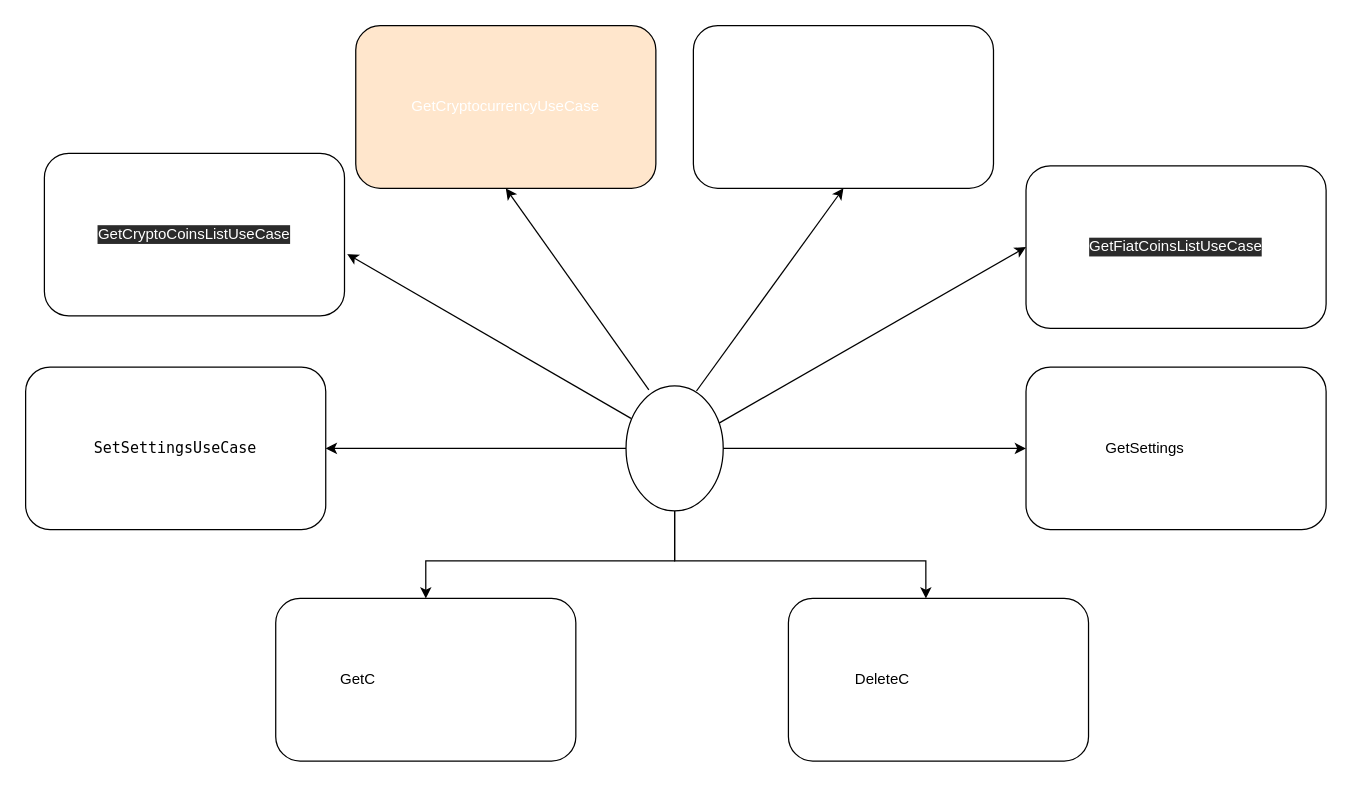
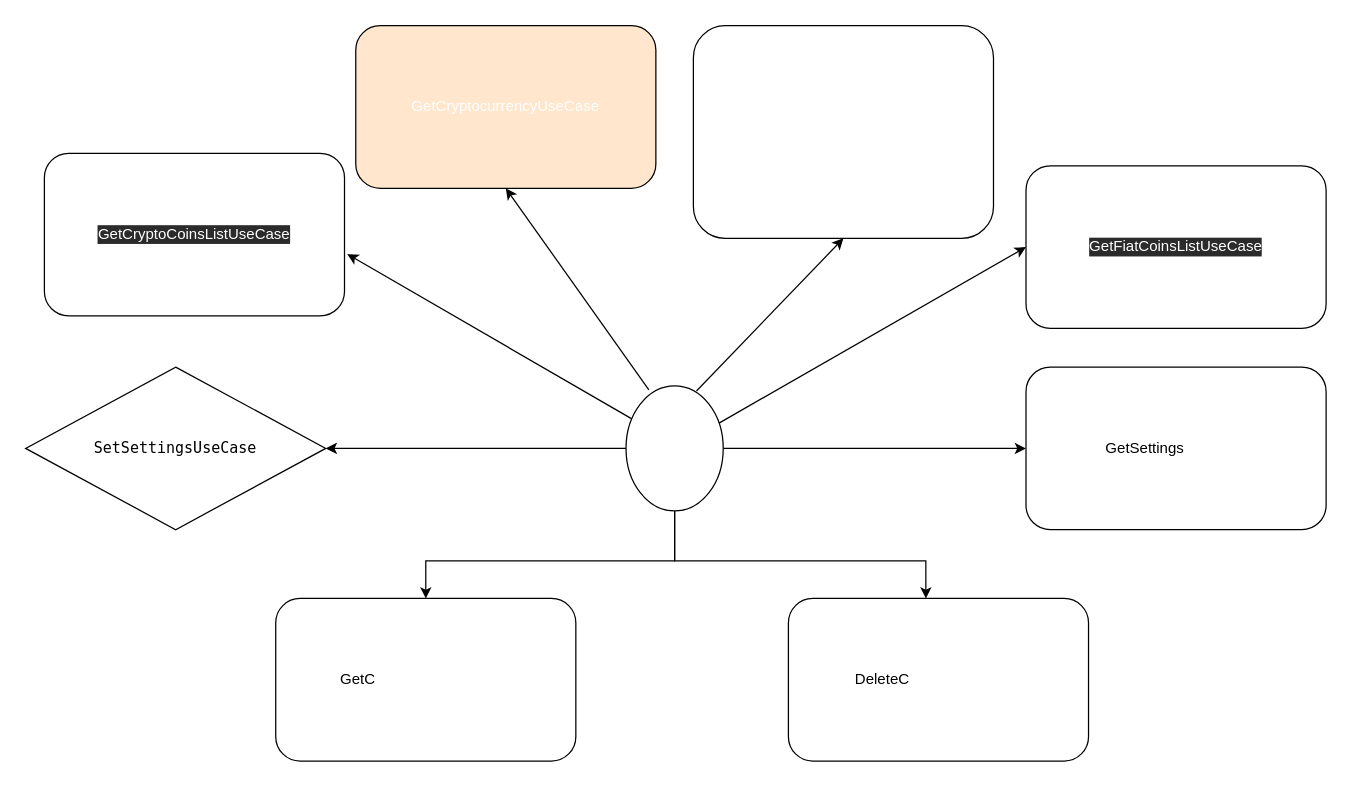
(843, 107) -> (843, 132)
(176, 448) -> (176, 448)
